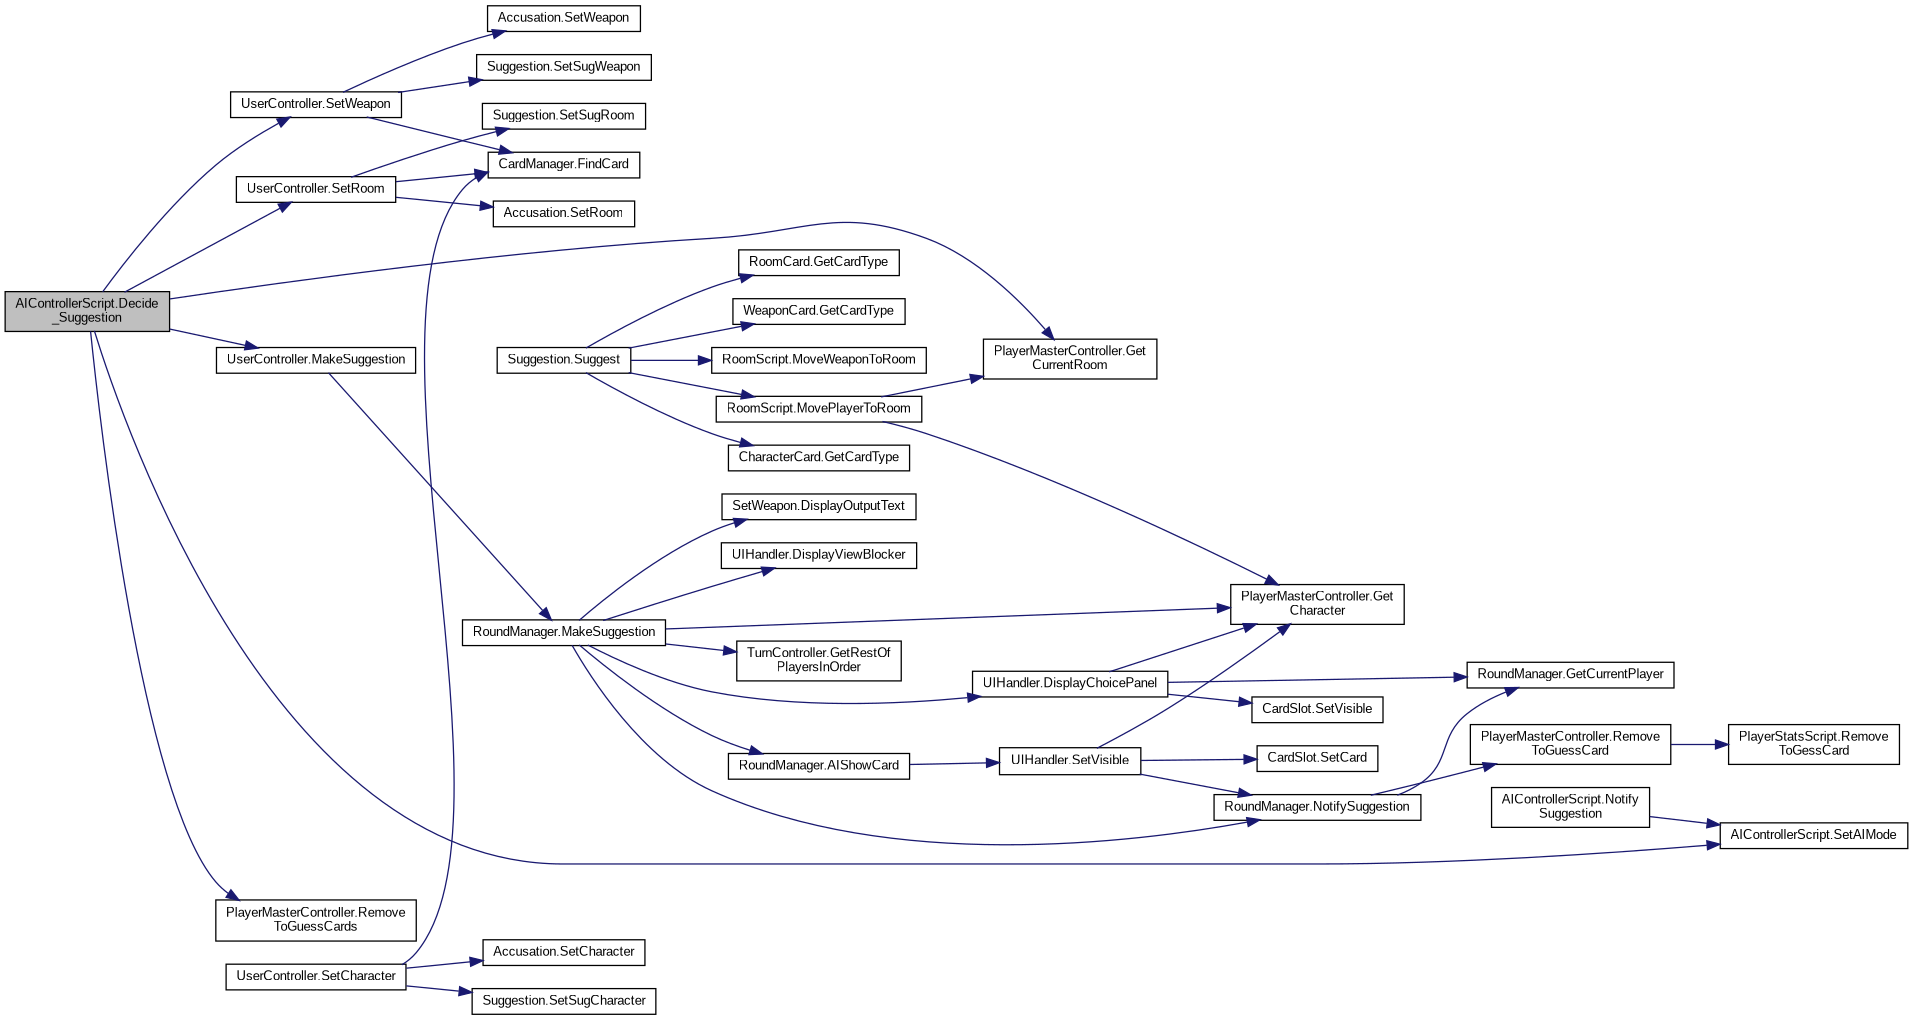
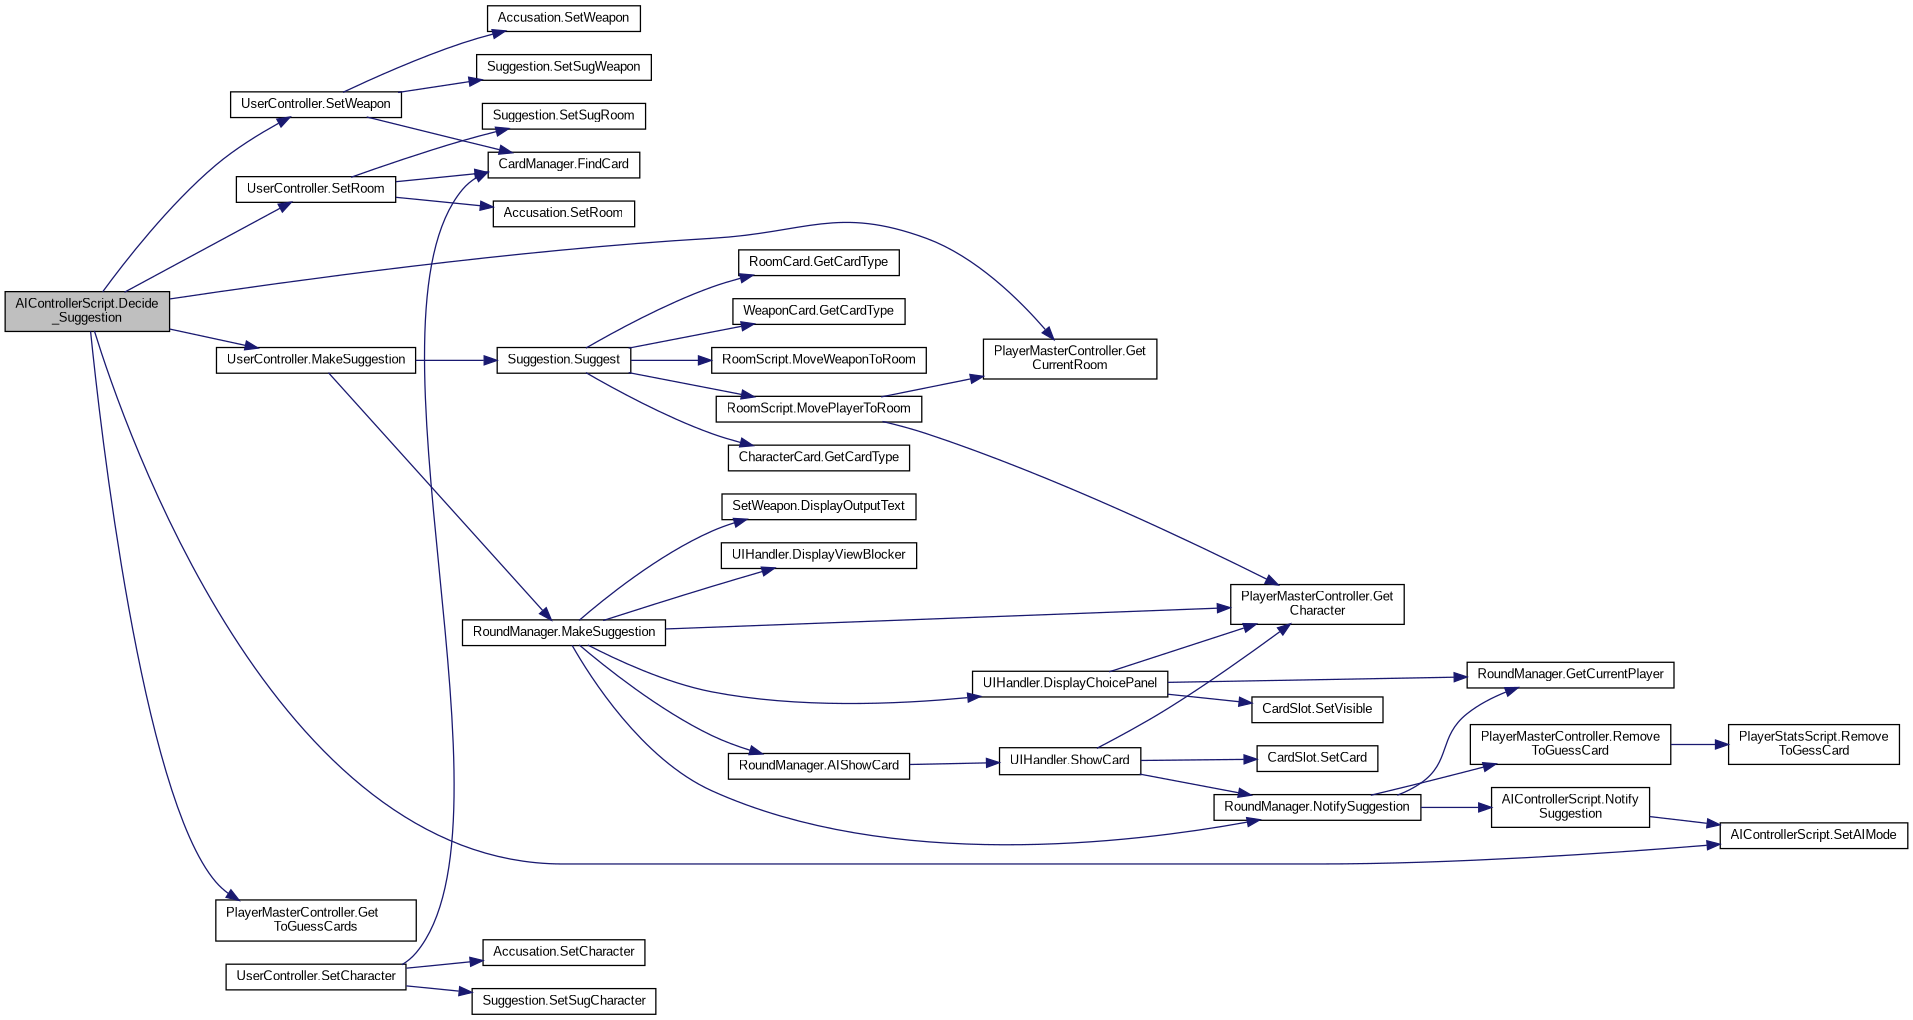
none -> (450, 360)
(819, 661) -> none
(1070, 761) -> (1070, 761)
none -> (1450, 807)
(316, 921) -> (316, 921)
